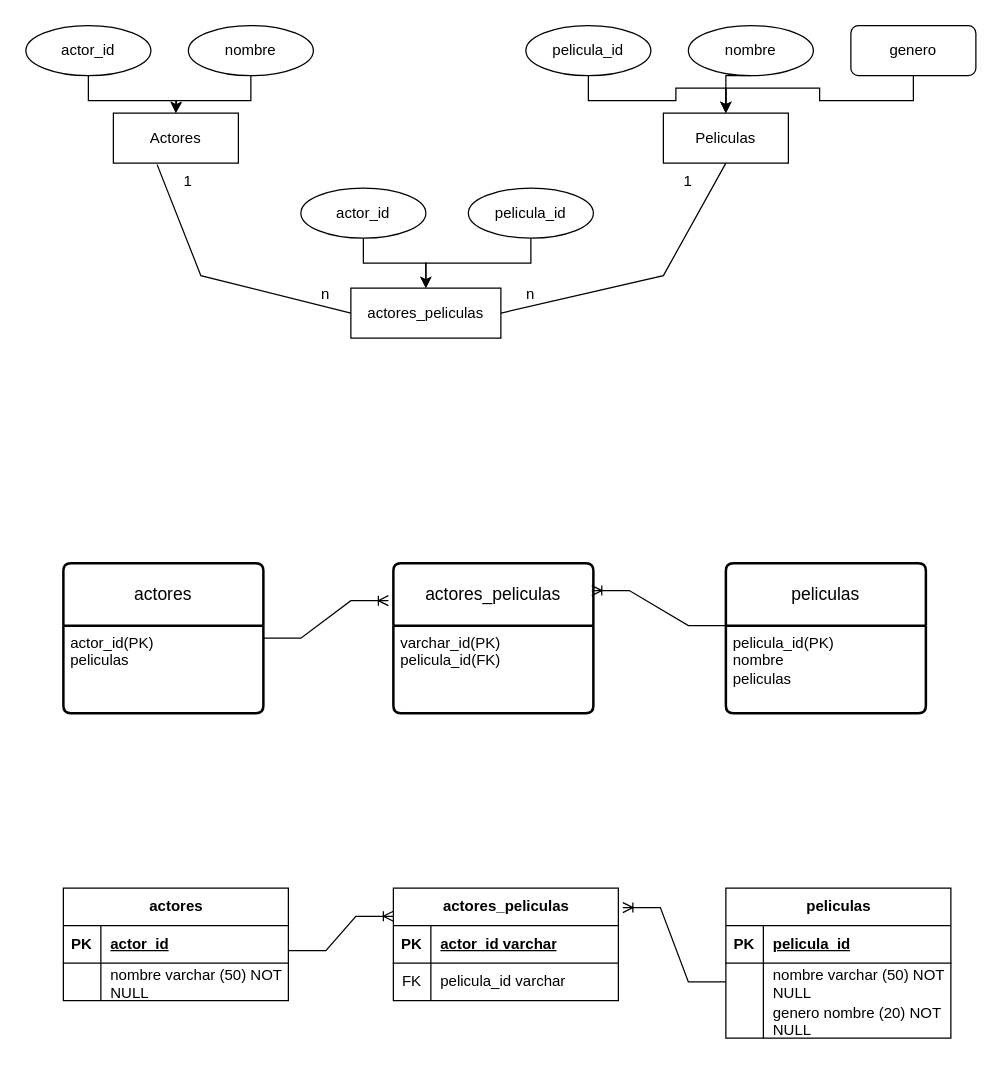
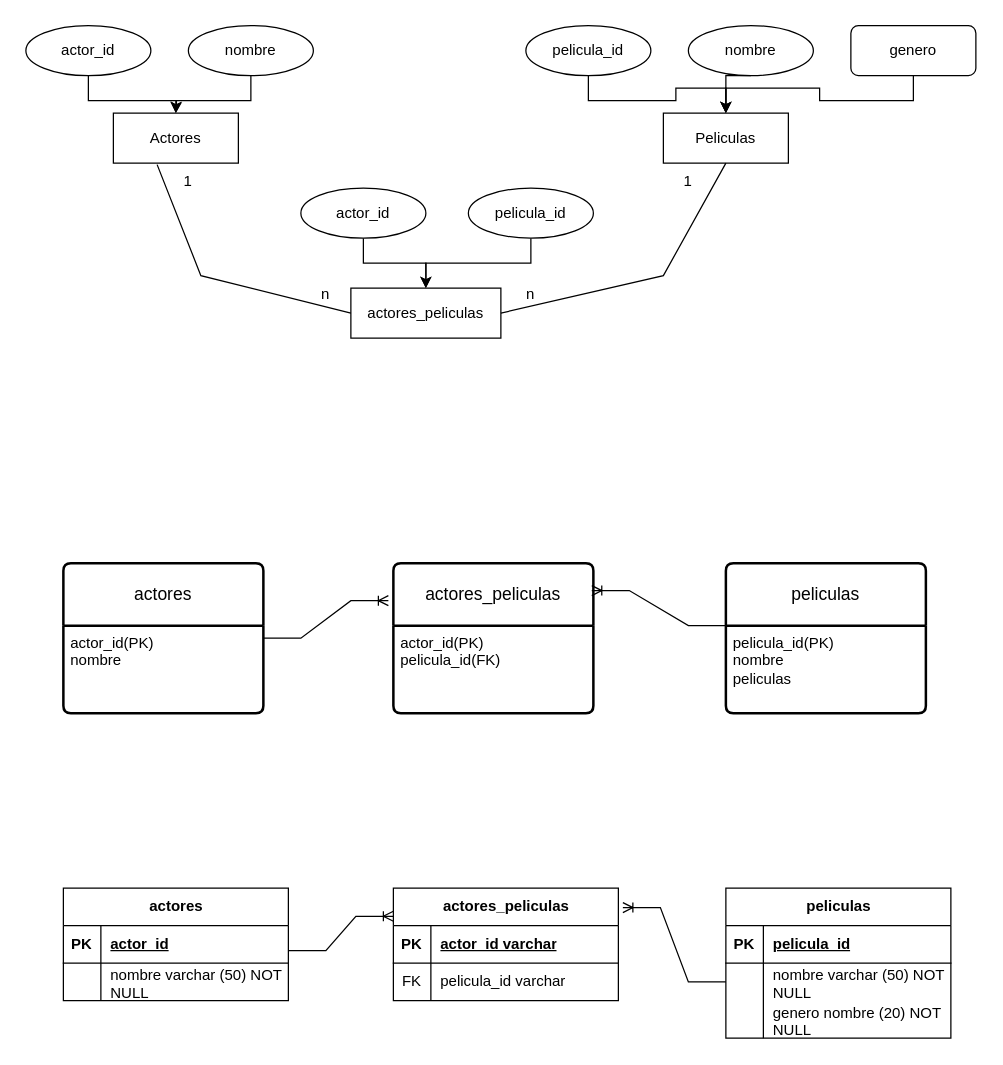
(119, 652) -> (119, 652)
(457, 652) -> (456, 652)
